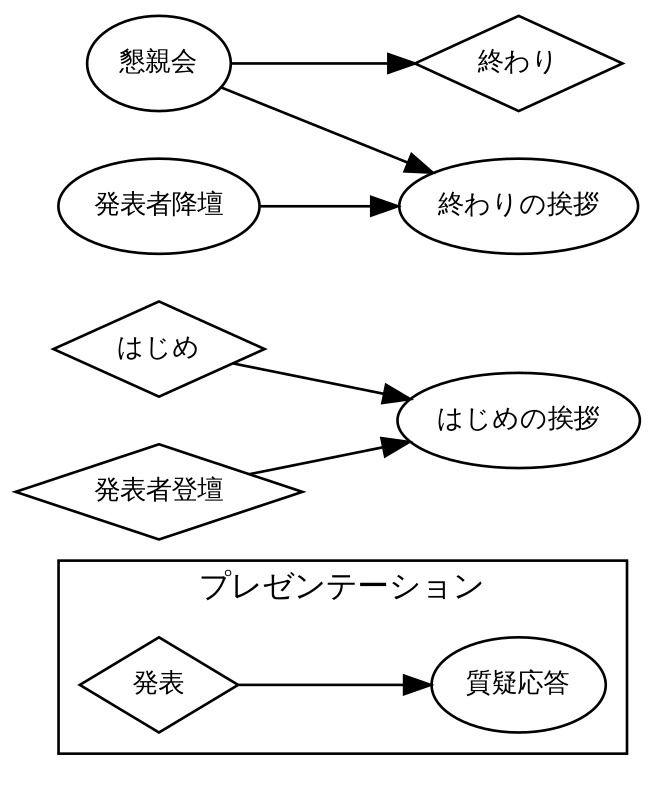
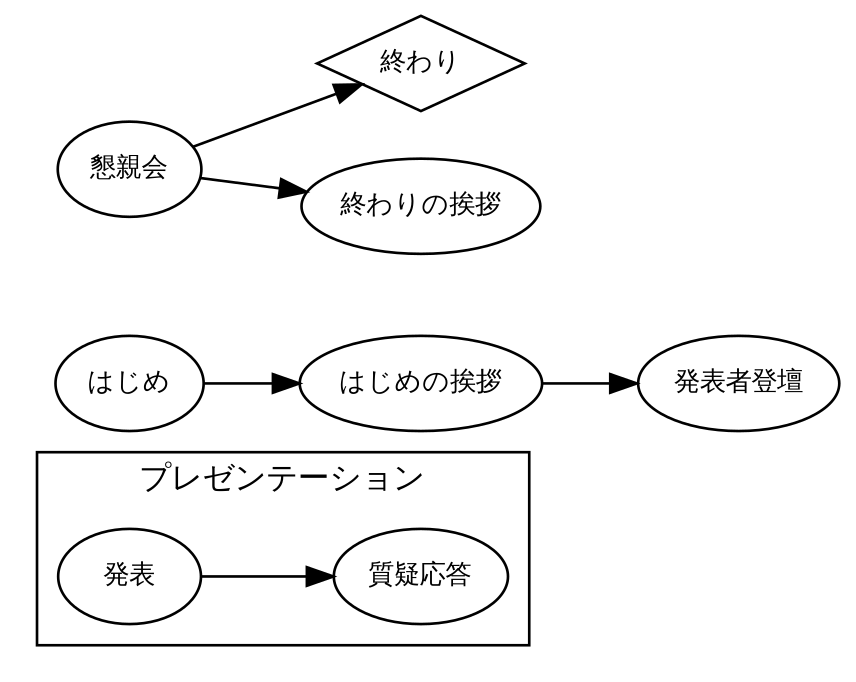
(159, 206) -> none
(159, 349) -> (130, 383)
(316, 461) -> (576, 383)
(159, 492) -> (739, 383)
(159, 685) -> (130, 576)
